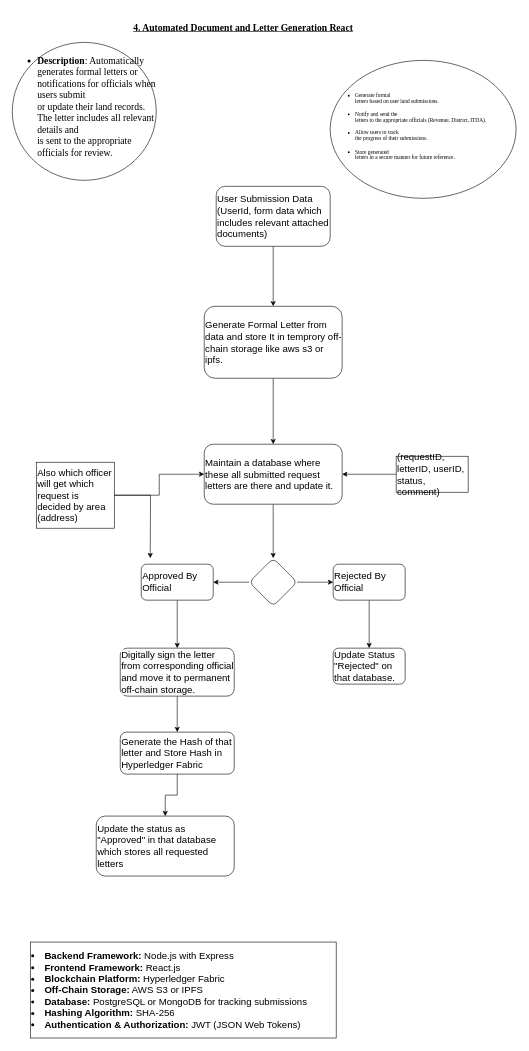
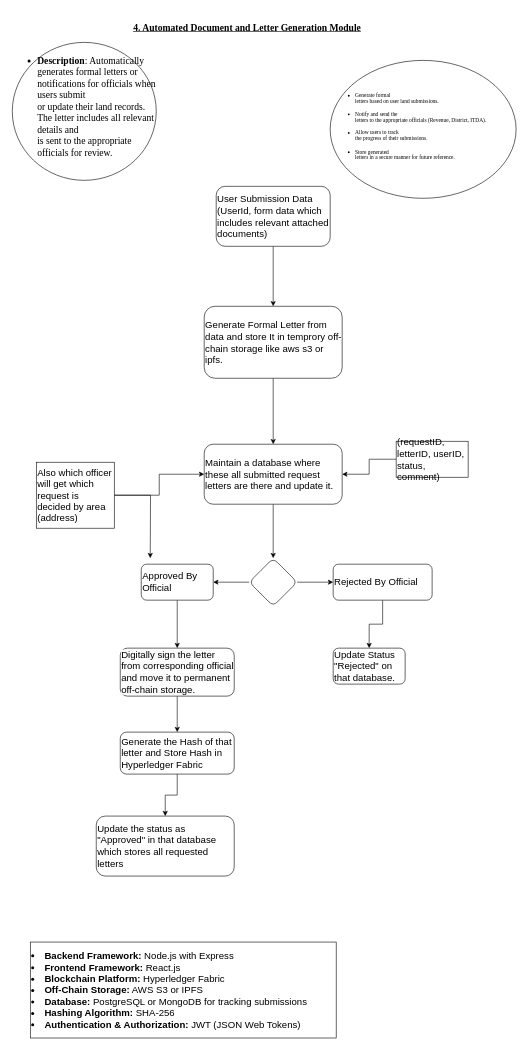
(255, 27) -> (257, 27)
(432, 474) -> (432, 459)
(369, 582) -> (383, 582)
